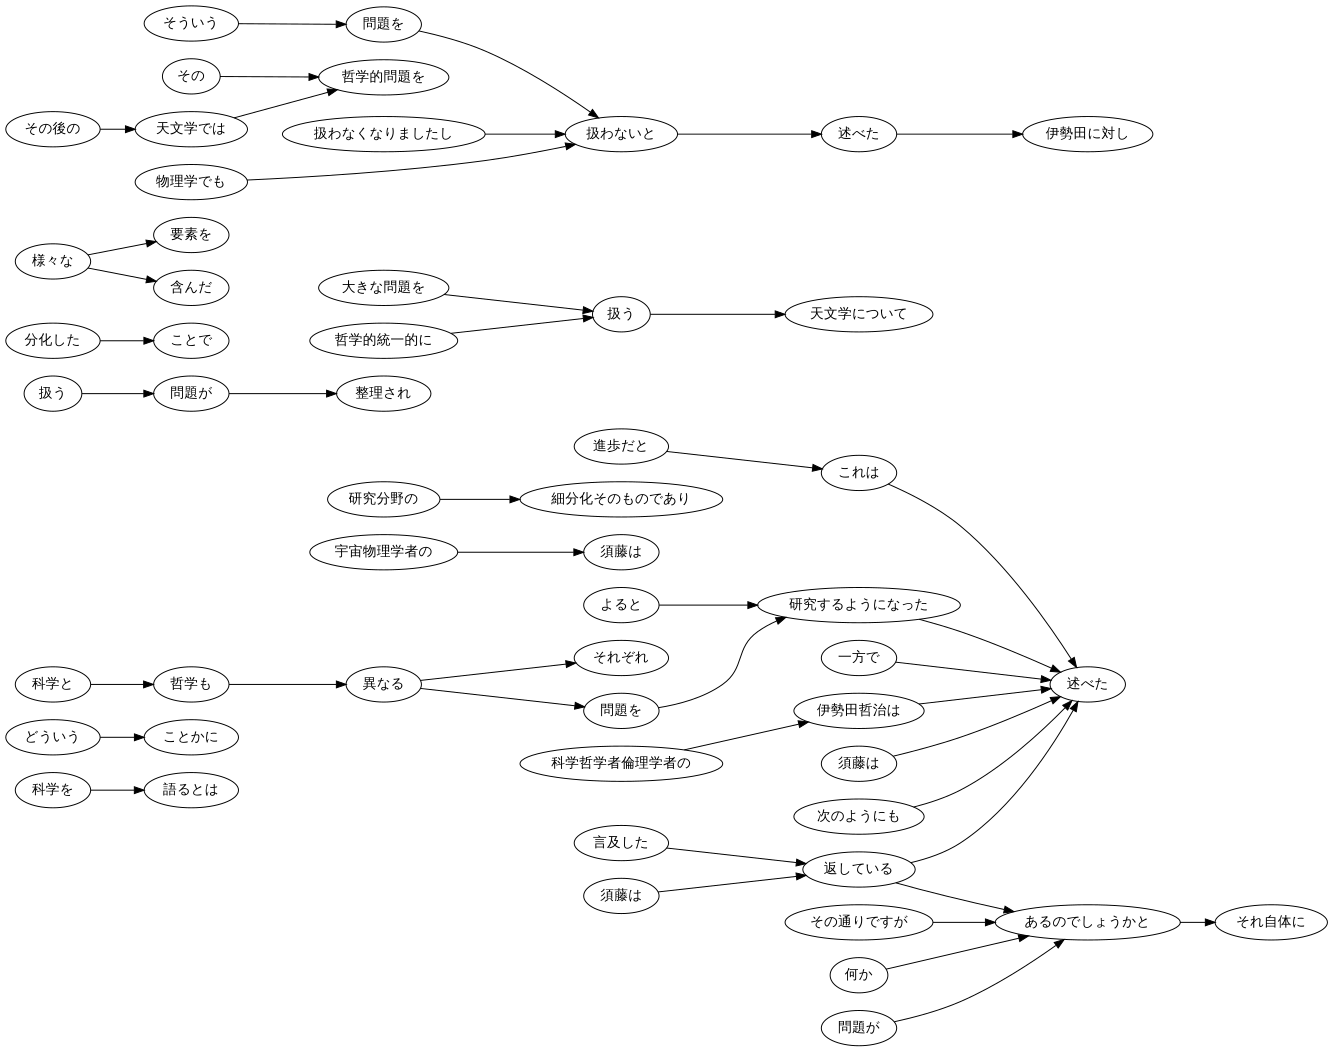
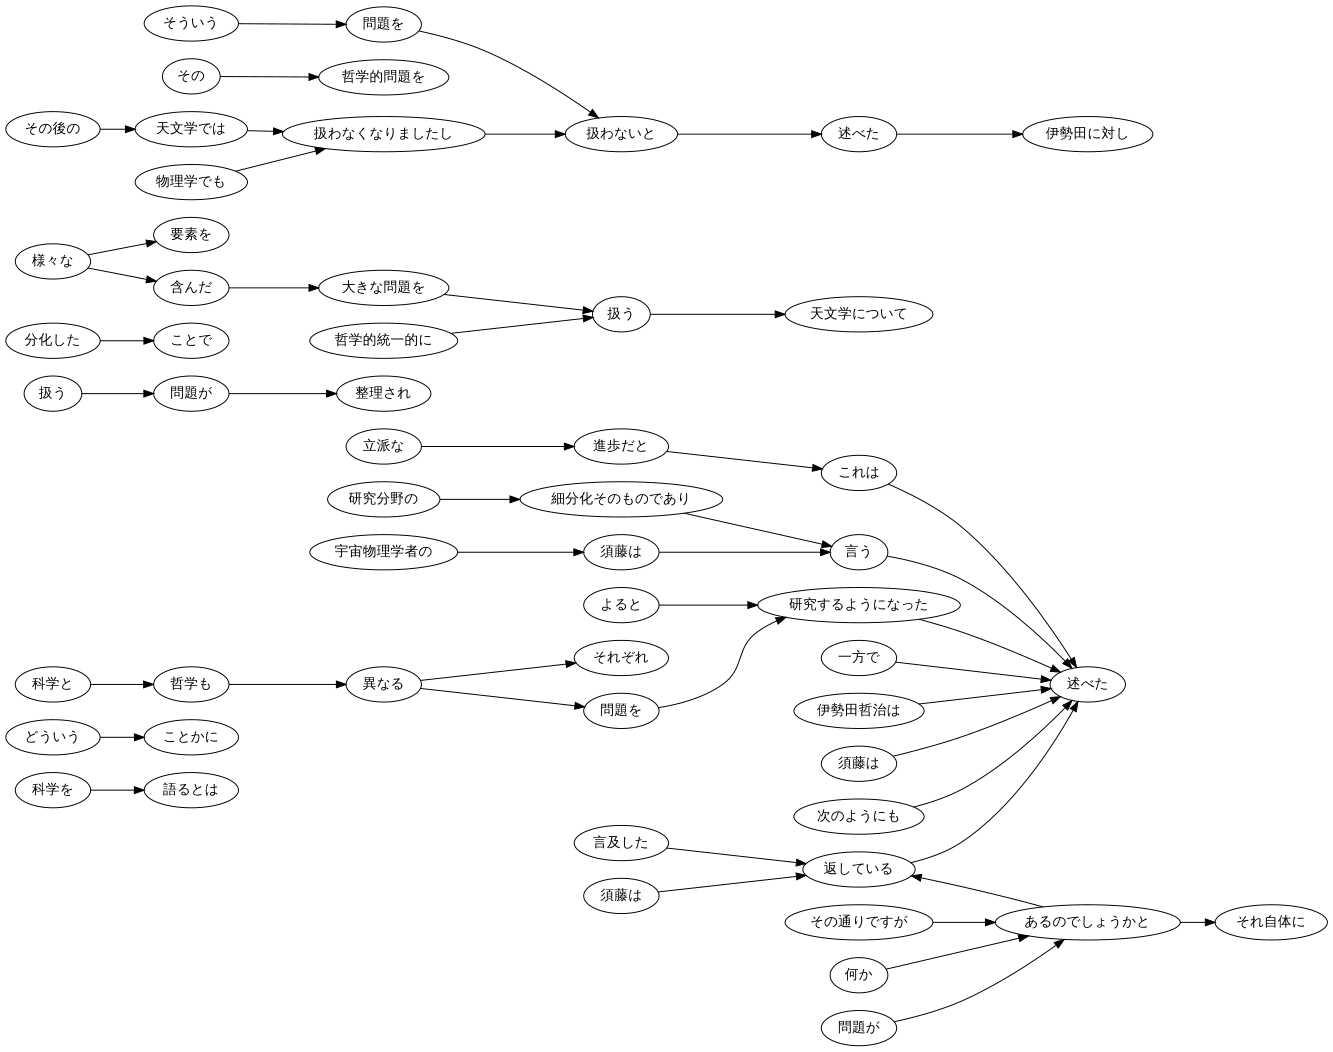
(281, 105) -> (260, 131)
(407, 169) -> (276, 161)
none -> (269, 288)
none -> (384, 446)
none -> (859, 552)
(621, 764) -> none
(950, 897) -> (982, 891)
